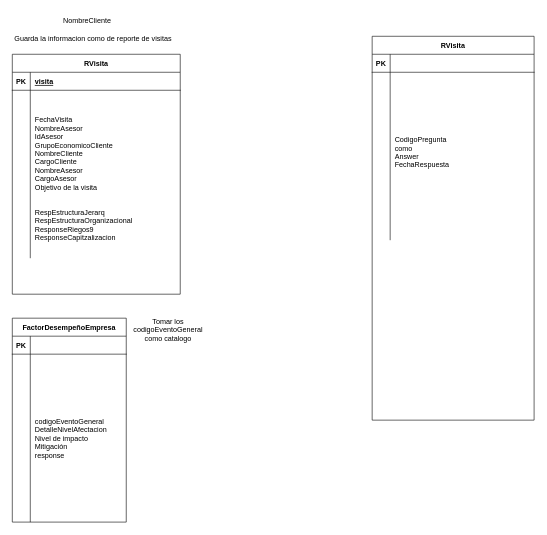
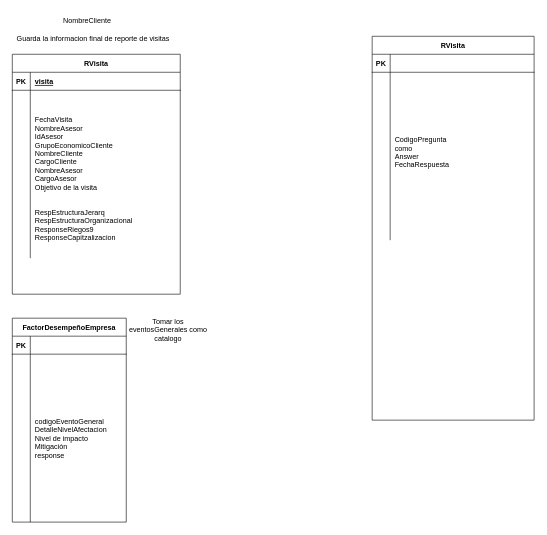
(93, 39) -> (93, 39)
(168, 330) -> (168, 330)
